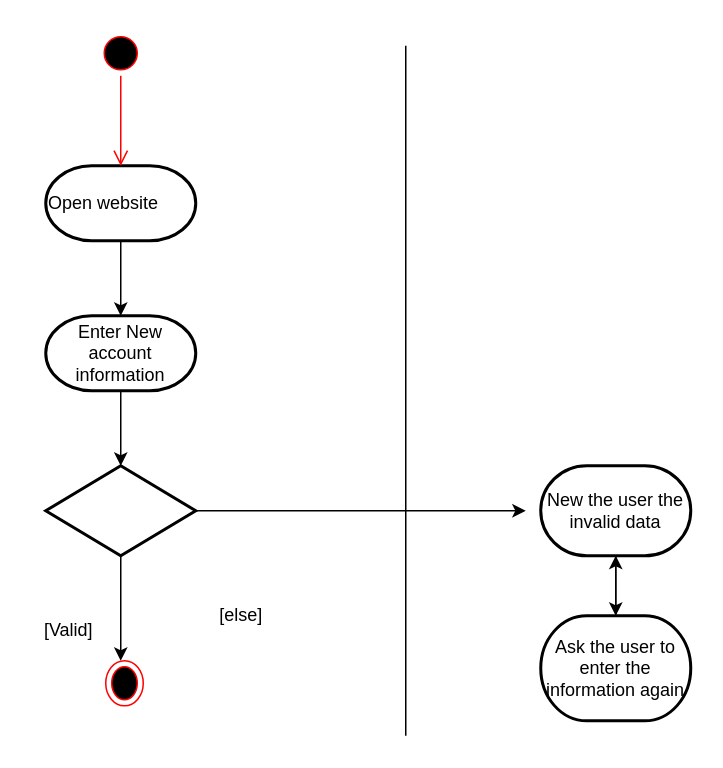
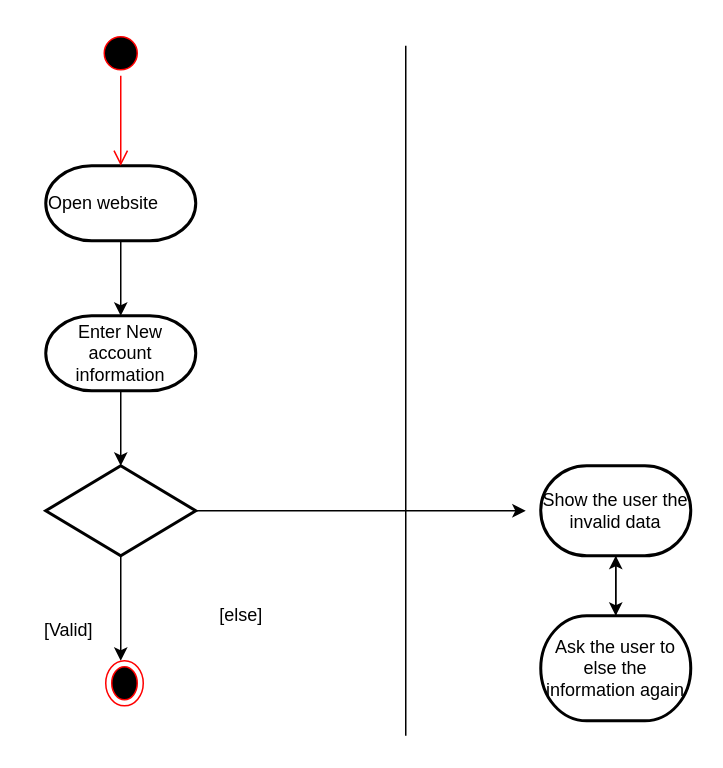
(616, 511) -> (616, 511)
(616, 668) -> (616, 668)
